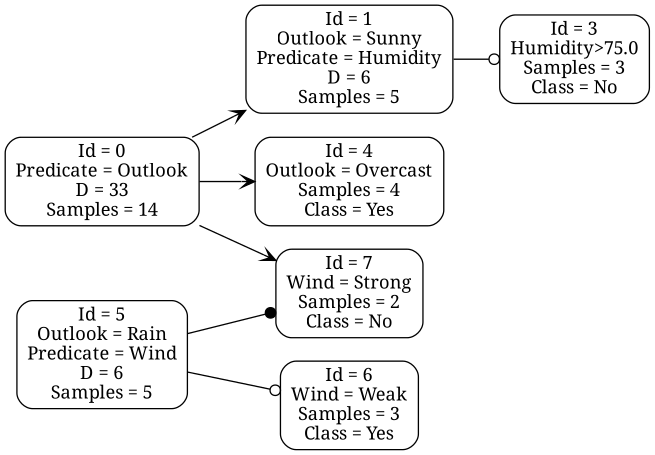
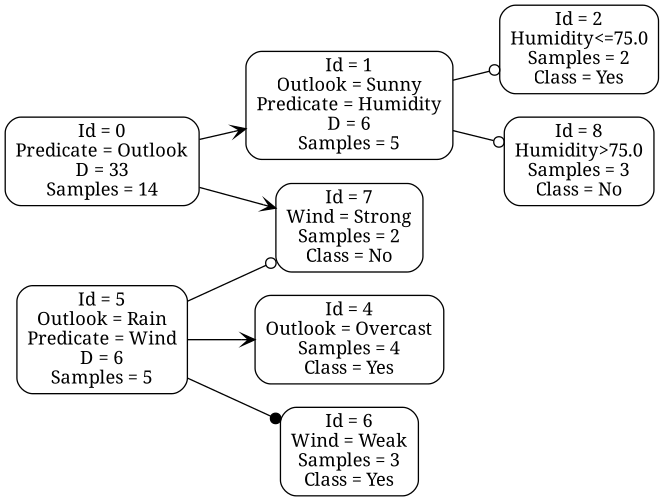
none -> (579, 49)
(575, 59) -> (579, 161)
(220, 182) -> (215, 340)
(227, 324) -> (227, 283)
(229, 381) -> (229, 397)
